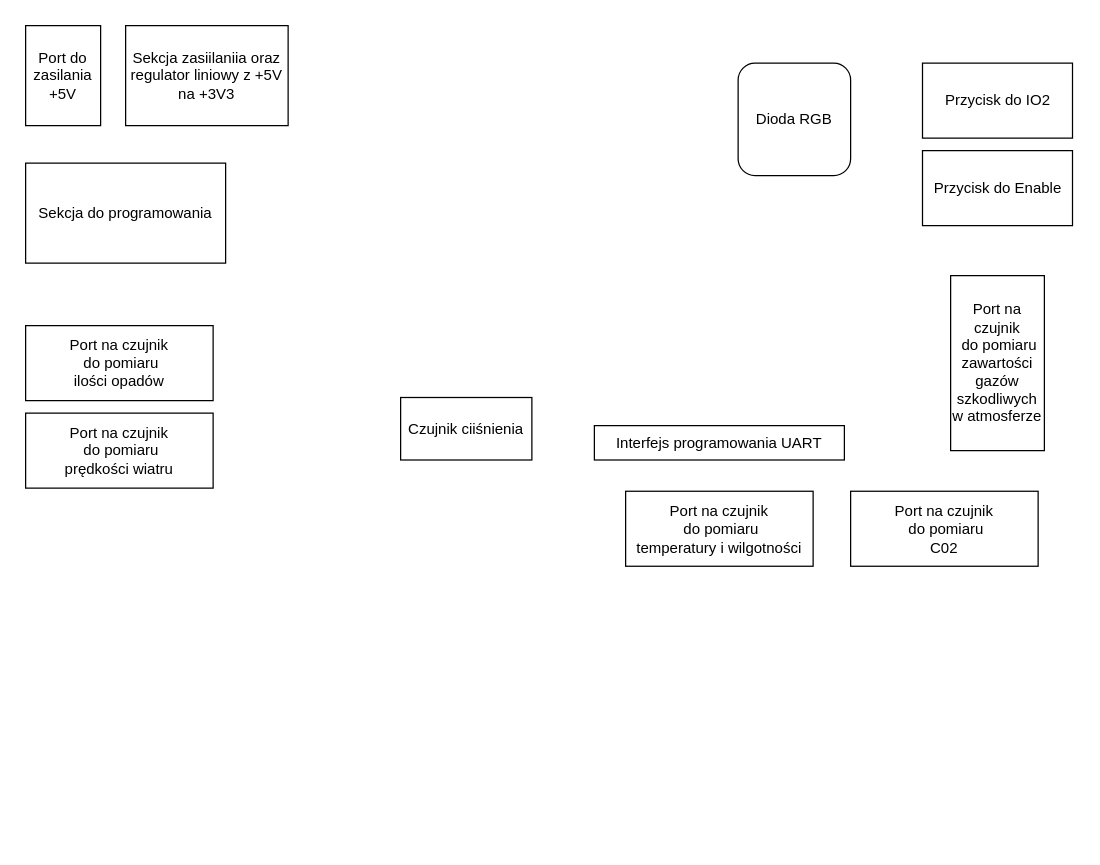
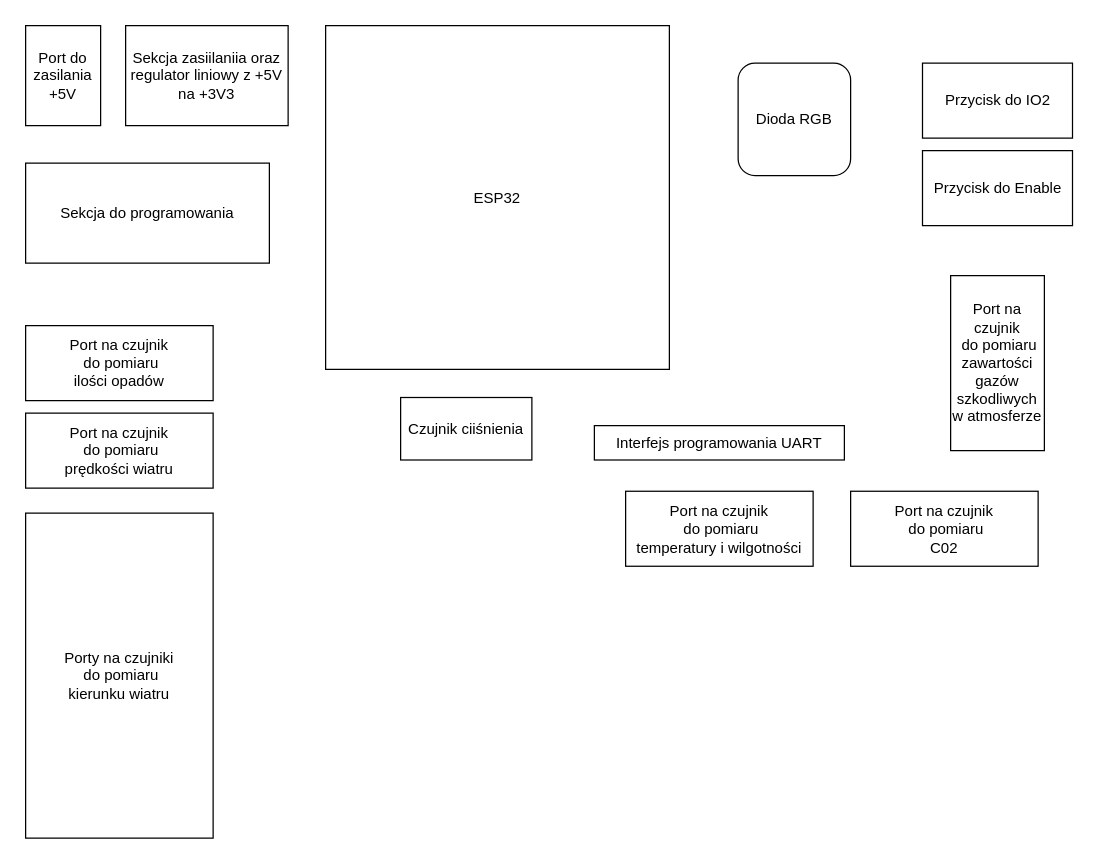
none -> (498, 198)
(126, 213) -> (148, 213)
none -> (119, 676)
